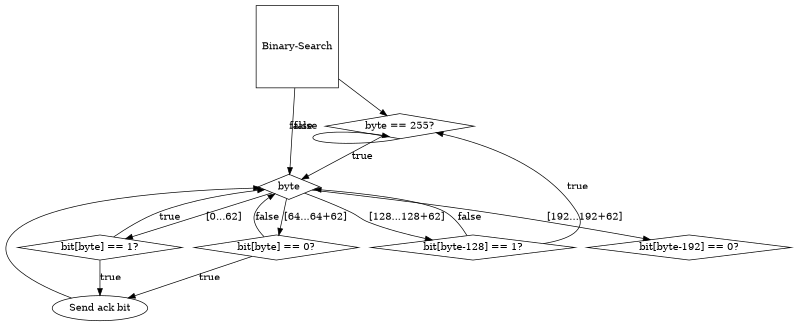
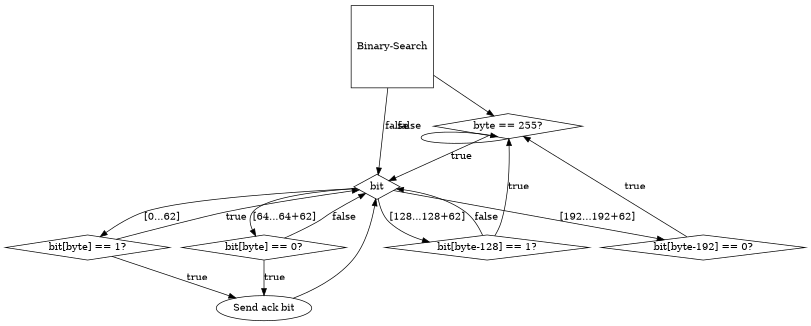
(289, 187) -> (377, 187)
none -> (608, 188)
